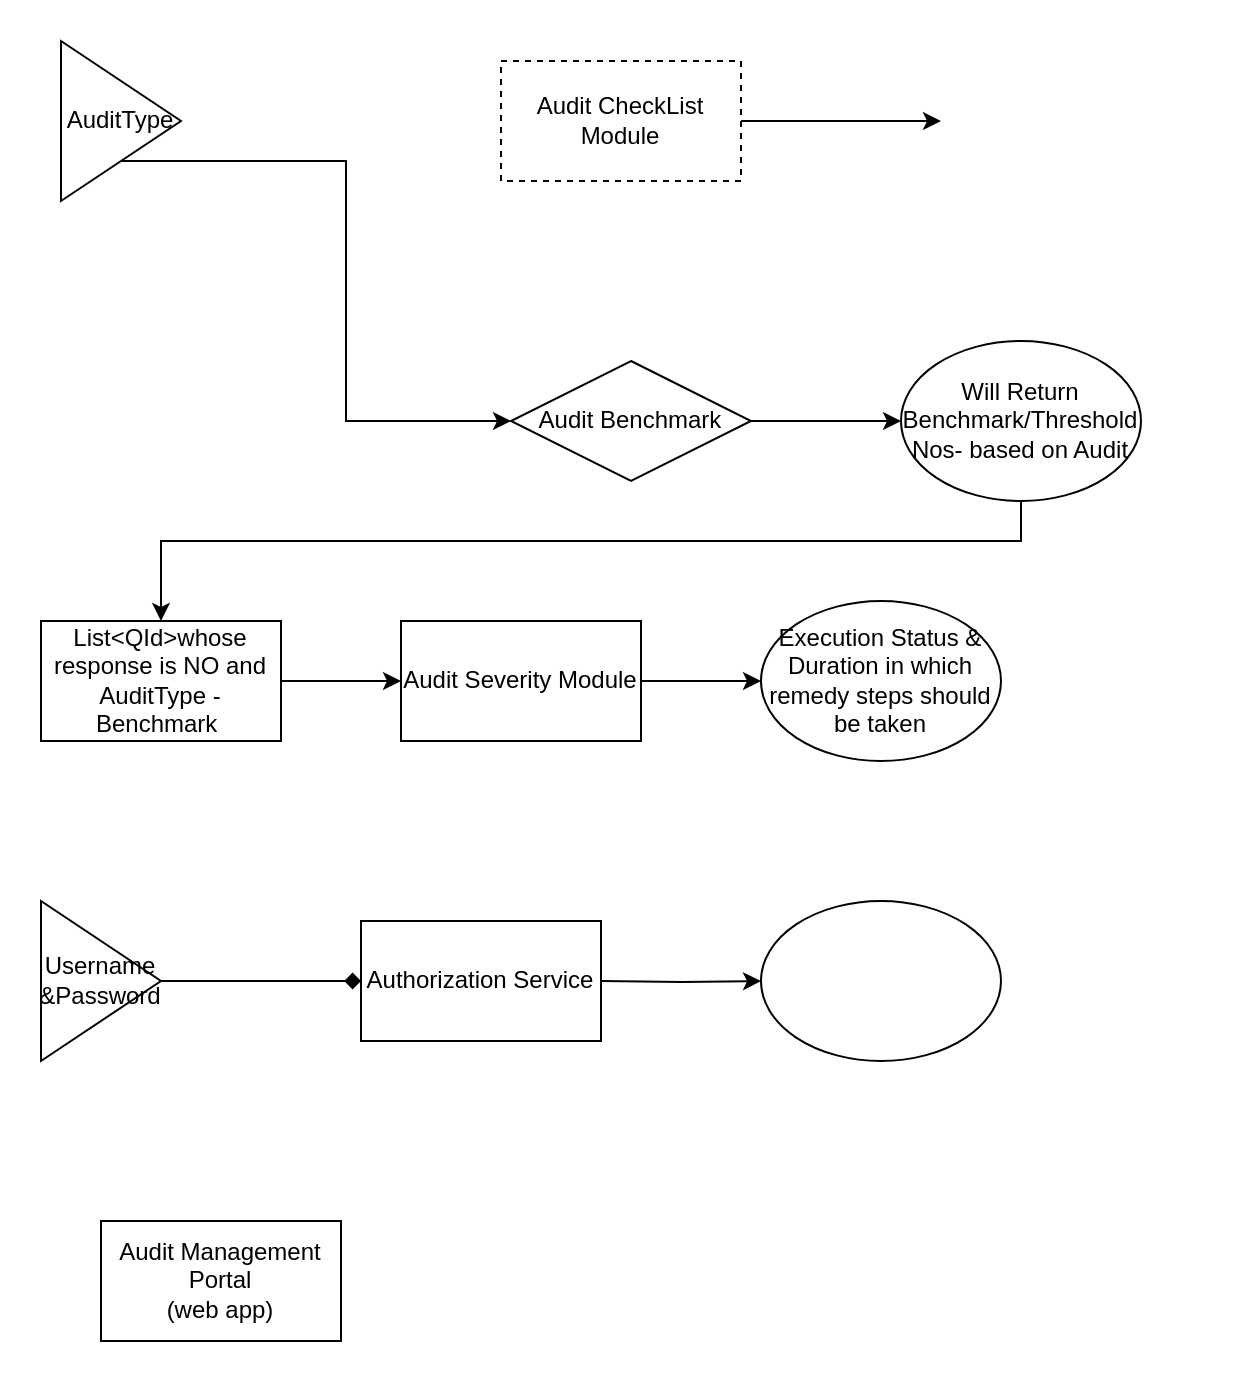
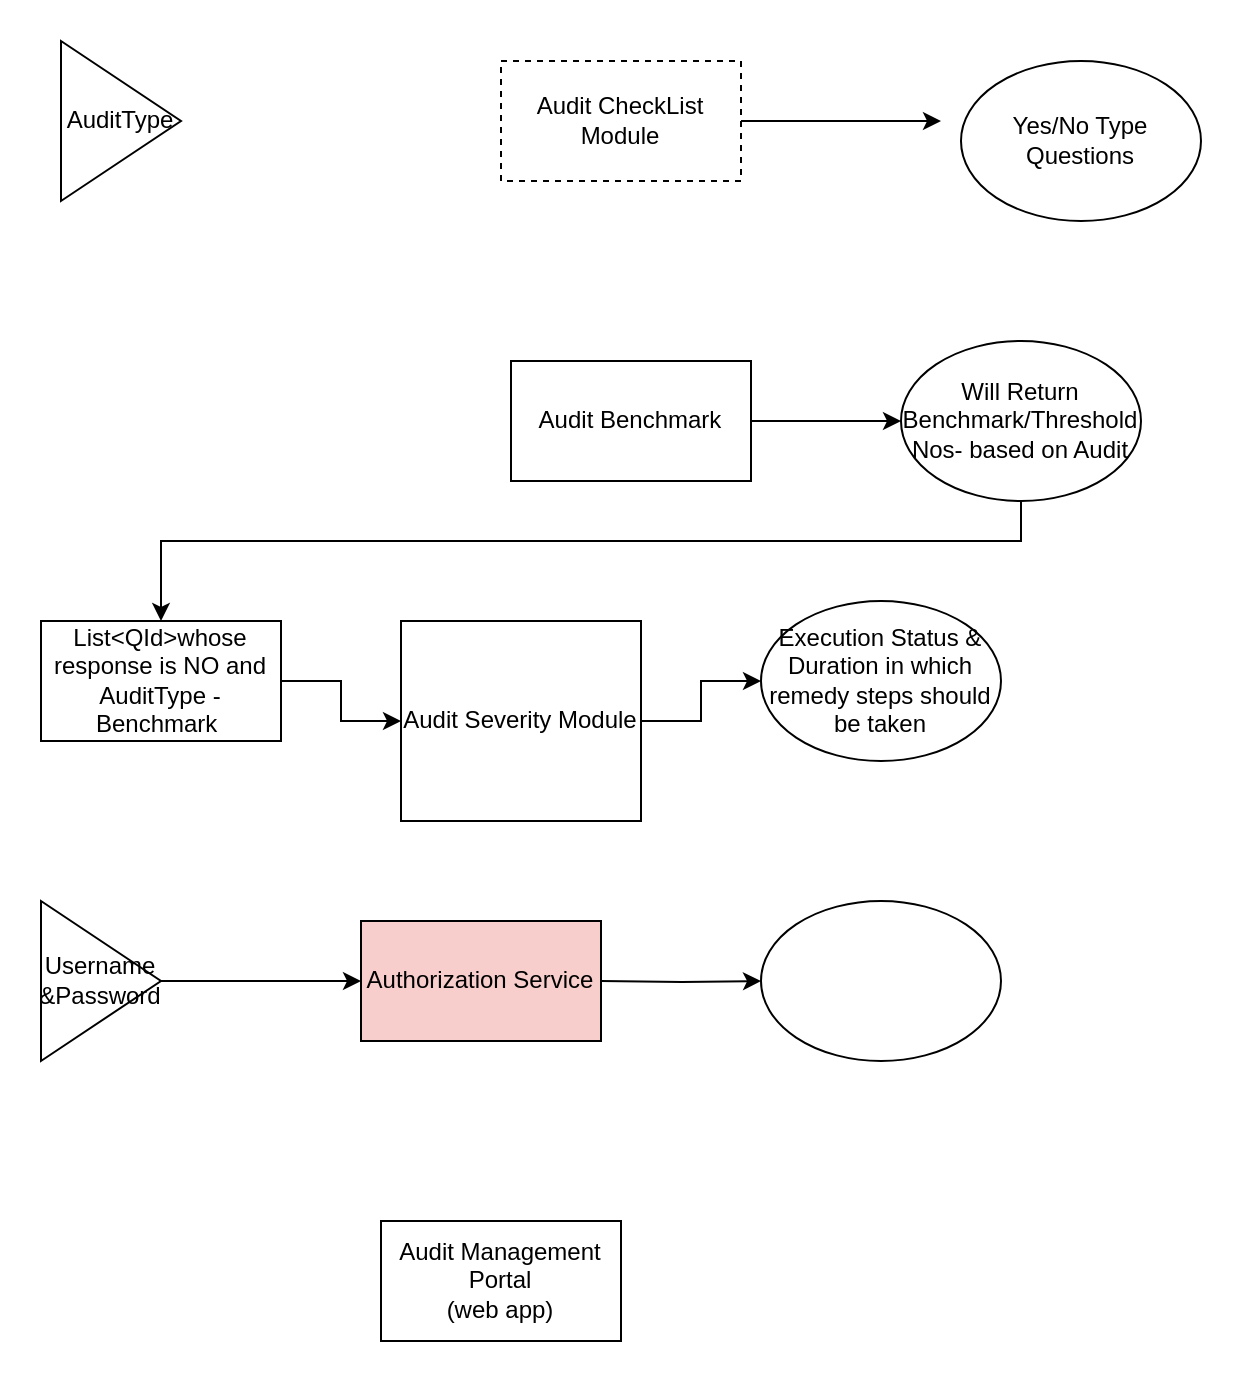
none -> (1081, 141)
(346, 254) -> none
(631, 421) -> (631, 421)
(521, 681) -> (521, 721)
(344, 981) -> (345, 981)
(481, 981) -> (481, 981)
(221, 1281) -> (501, 1281)
